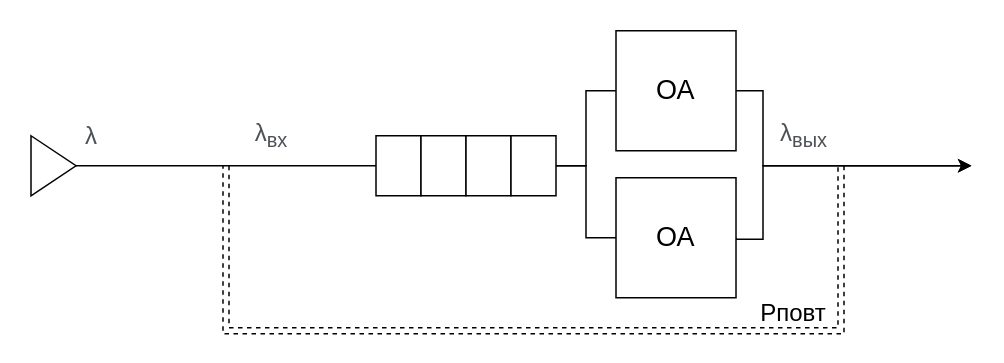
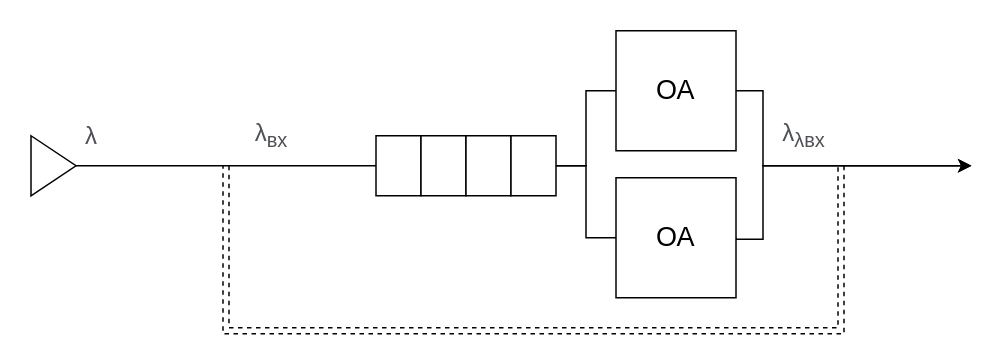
(804, 136) -> (804, 136)
(793, 313) -> none
